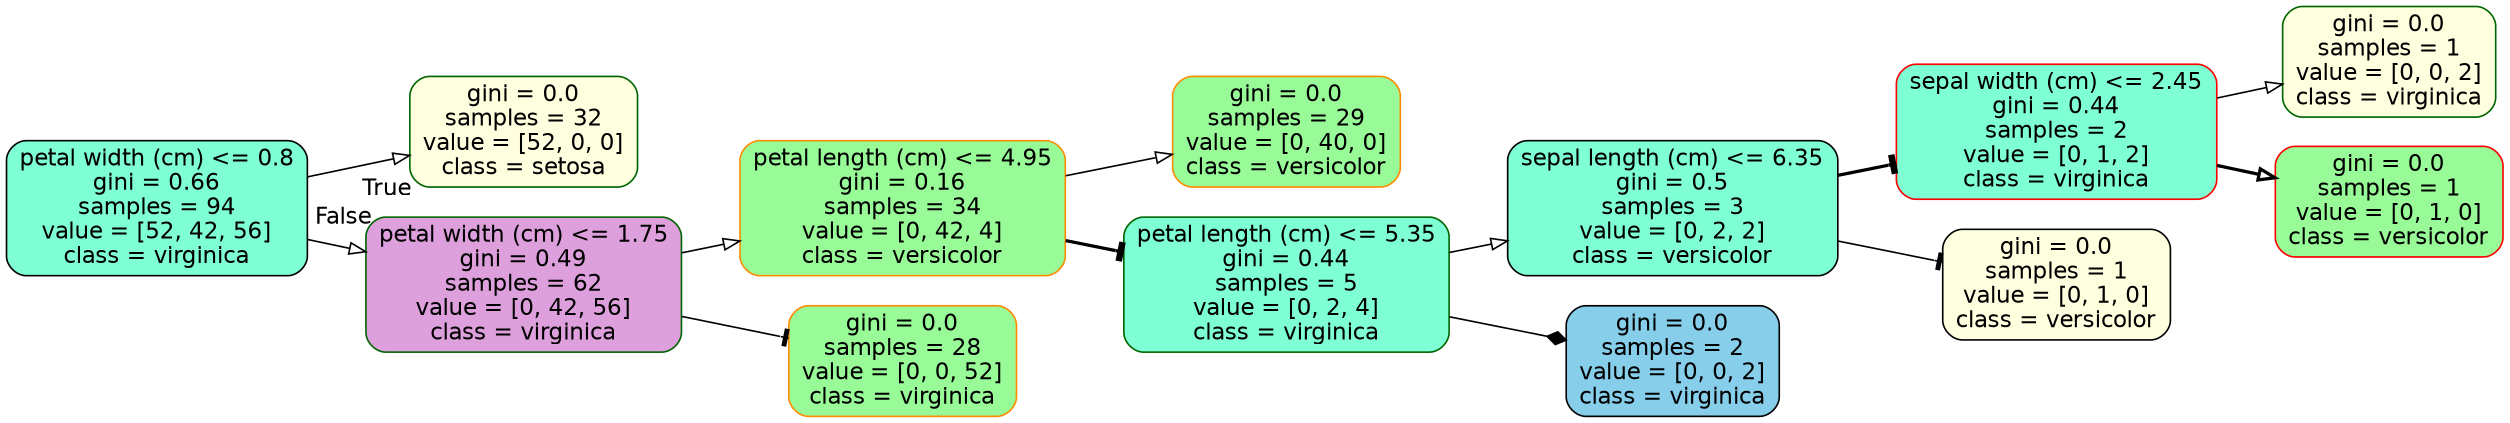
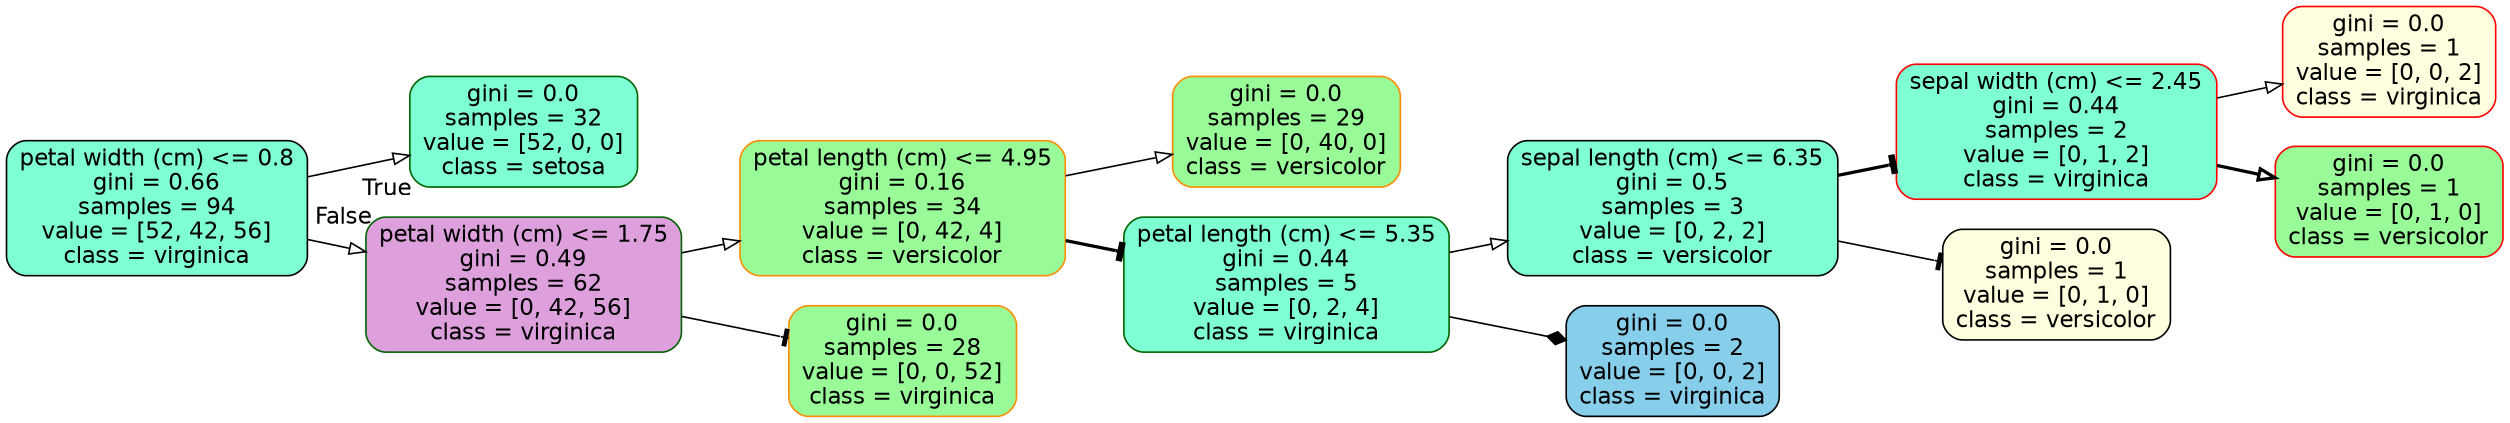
(2389, 62) -> (2389, 62)
(524, 132) -> (524, 132)
